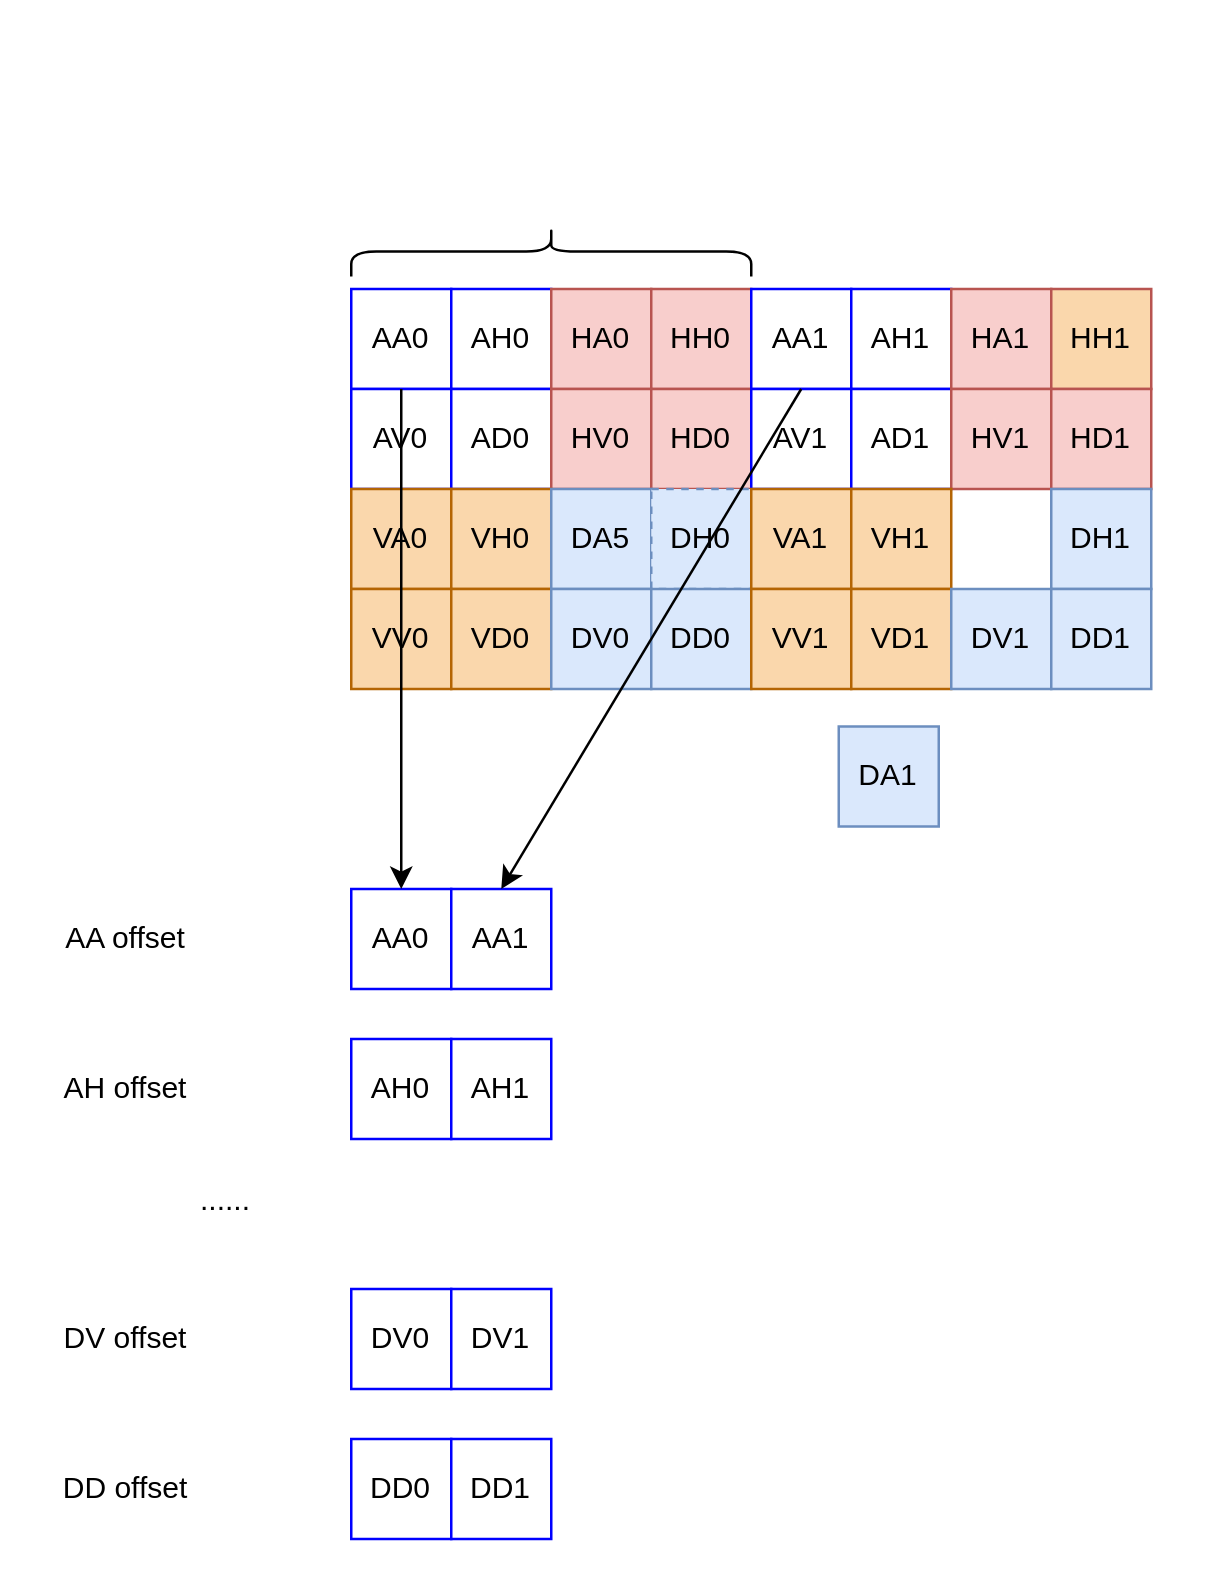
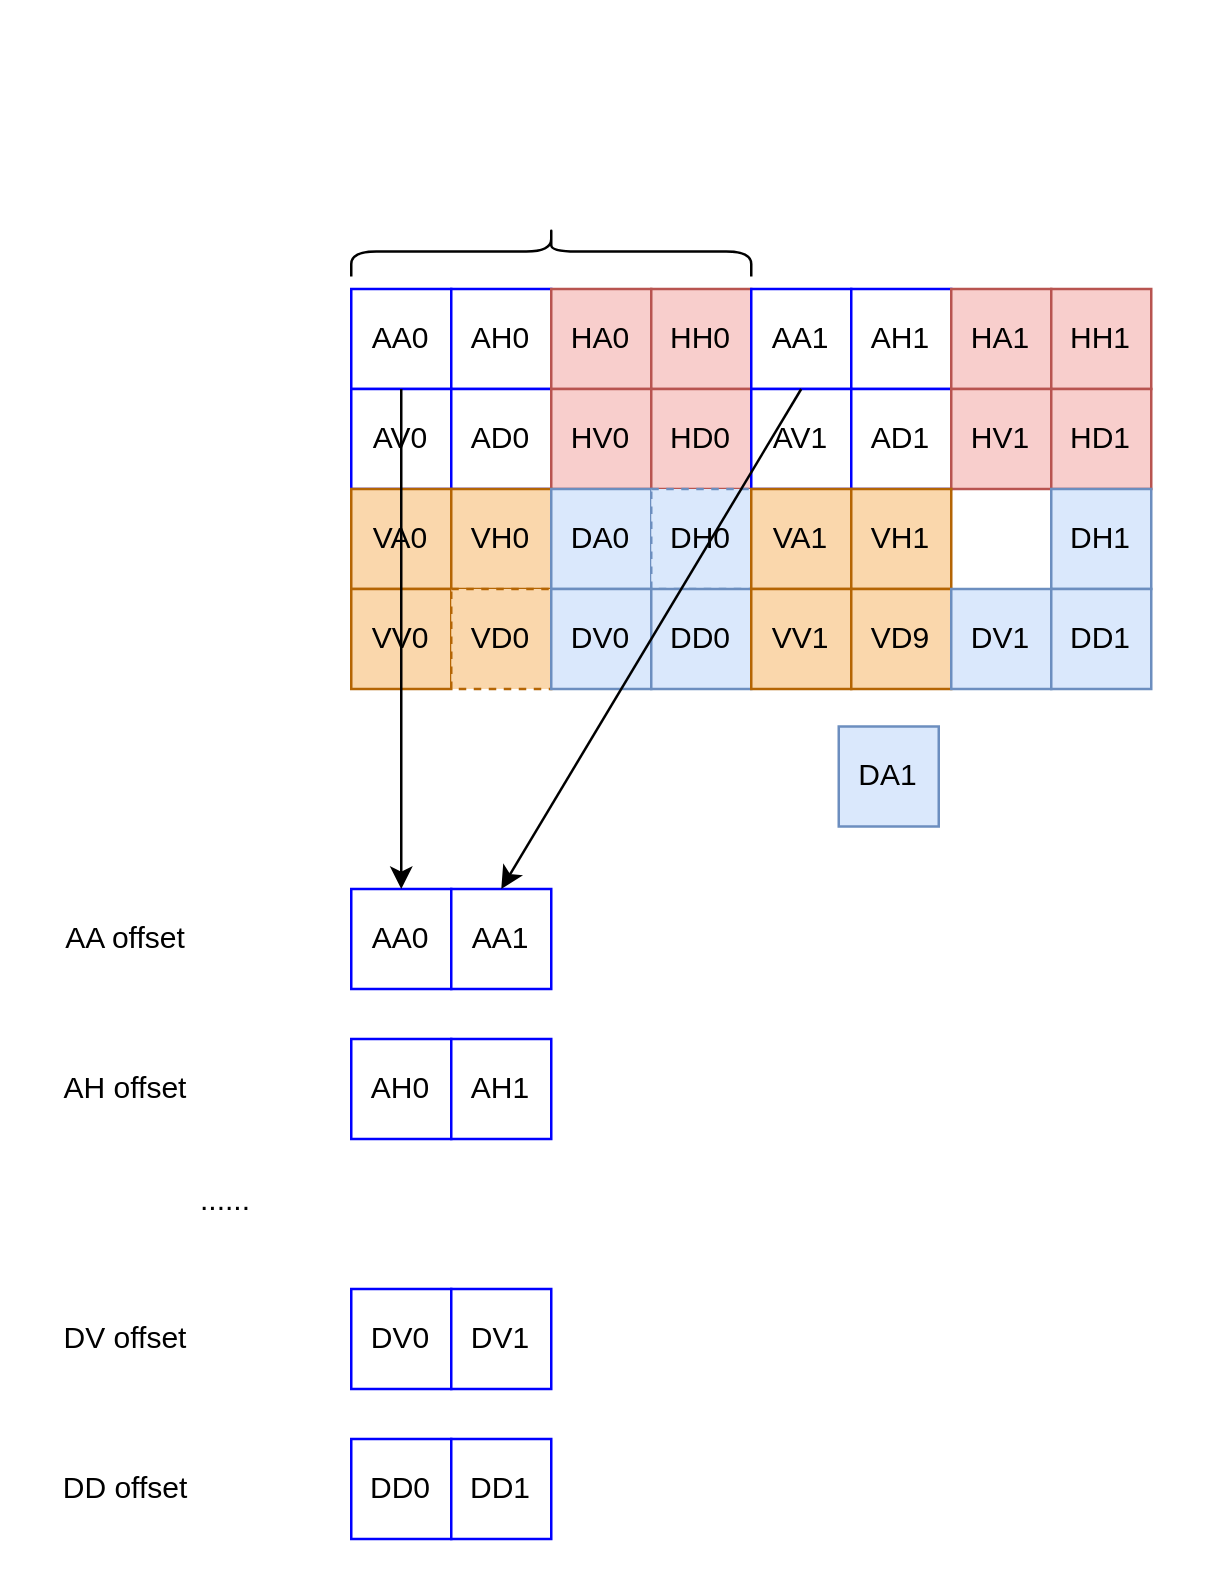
(1101, 339) -> (1101, 339)
(601, 539) -> (601, 539)
(501, 639) -> (501, 639)
(901, 639) -> (901, 639)
